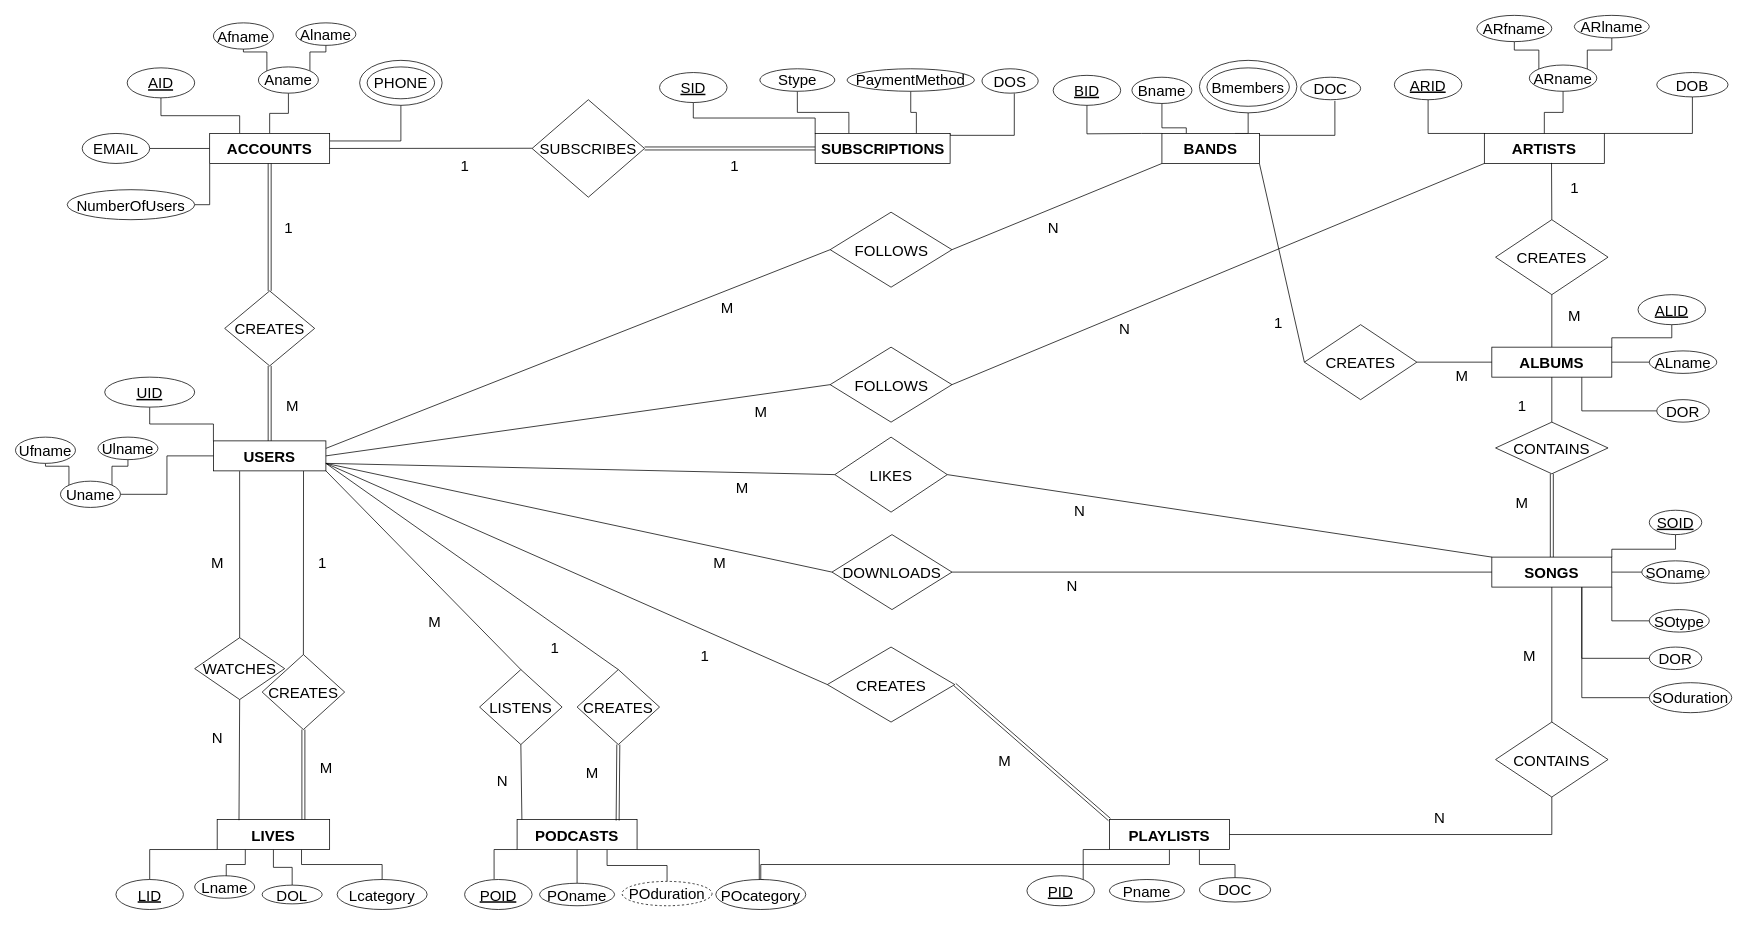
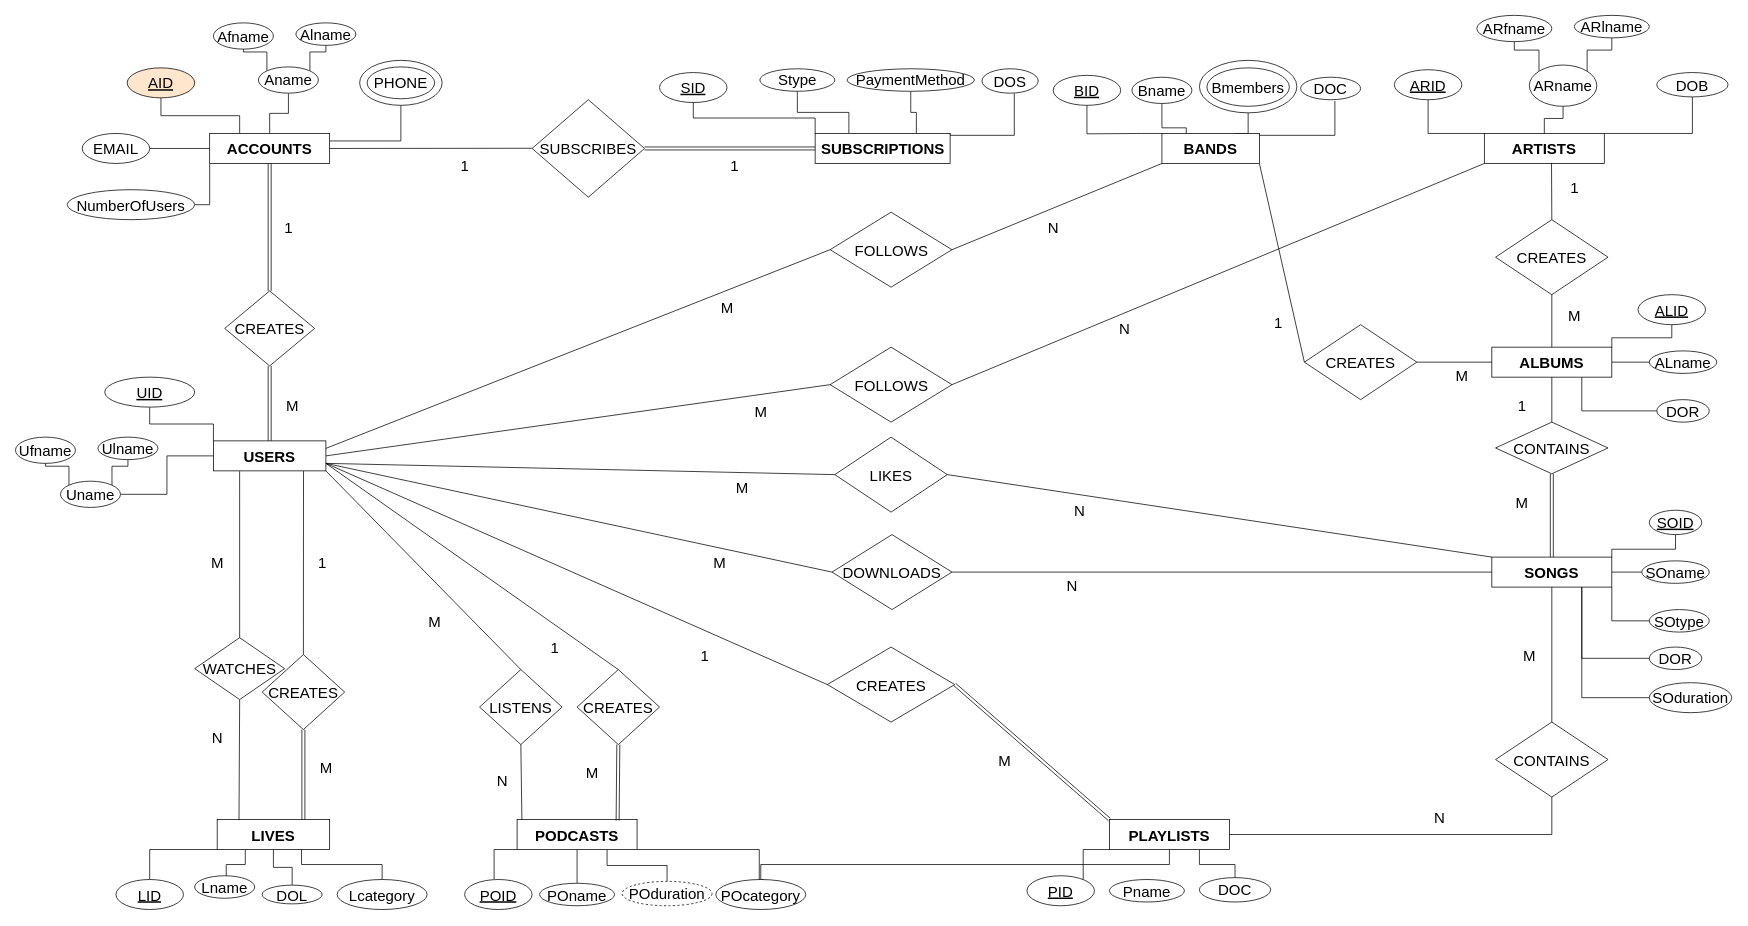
(1563, 78) -> (1563, 86)
(161, 83) -> (161, 83)
